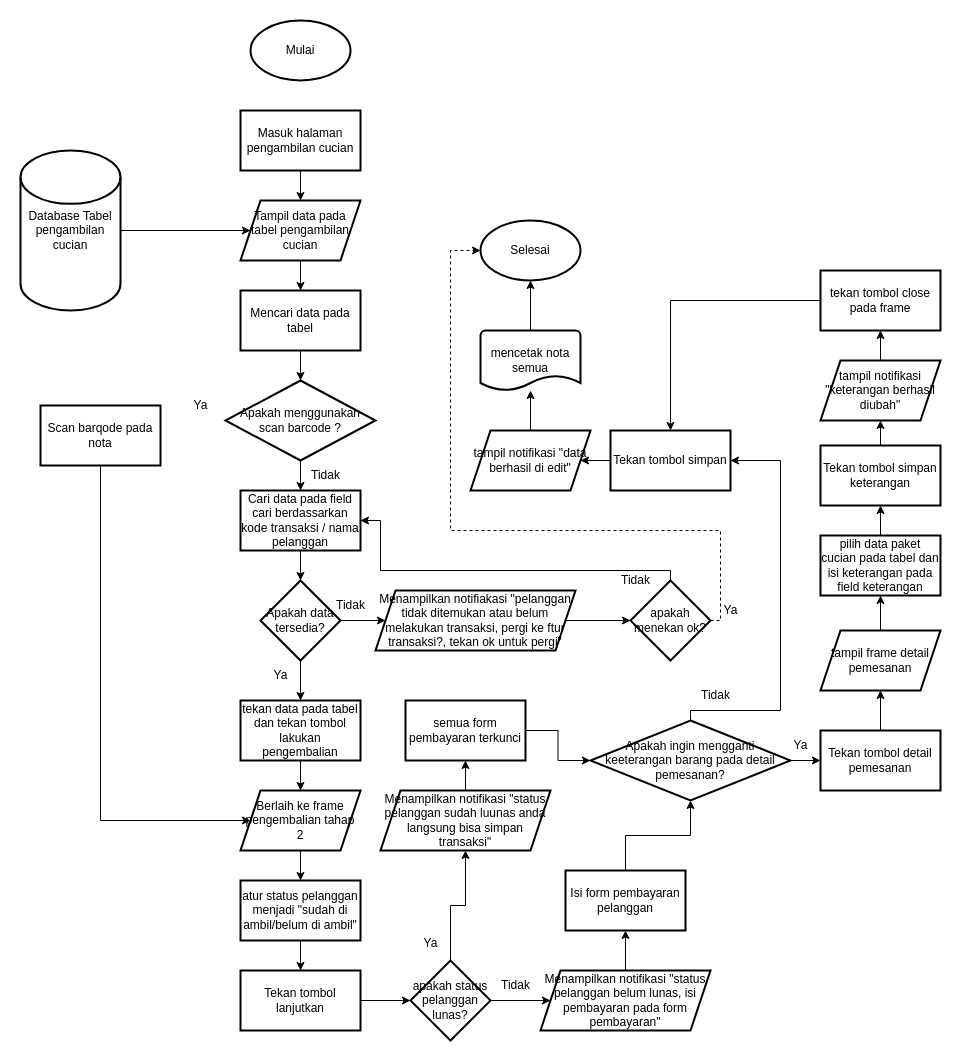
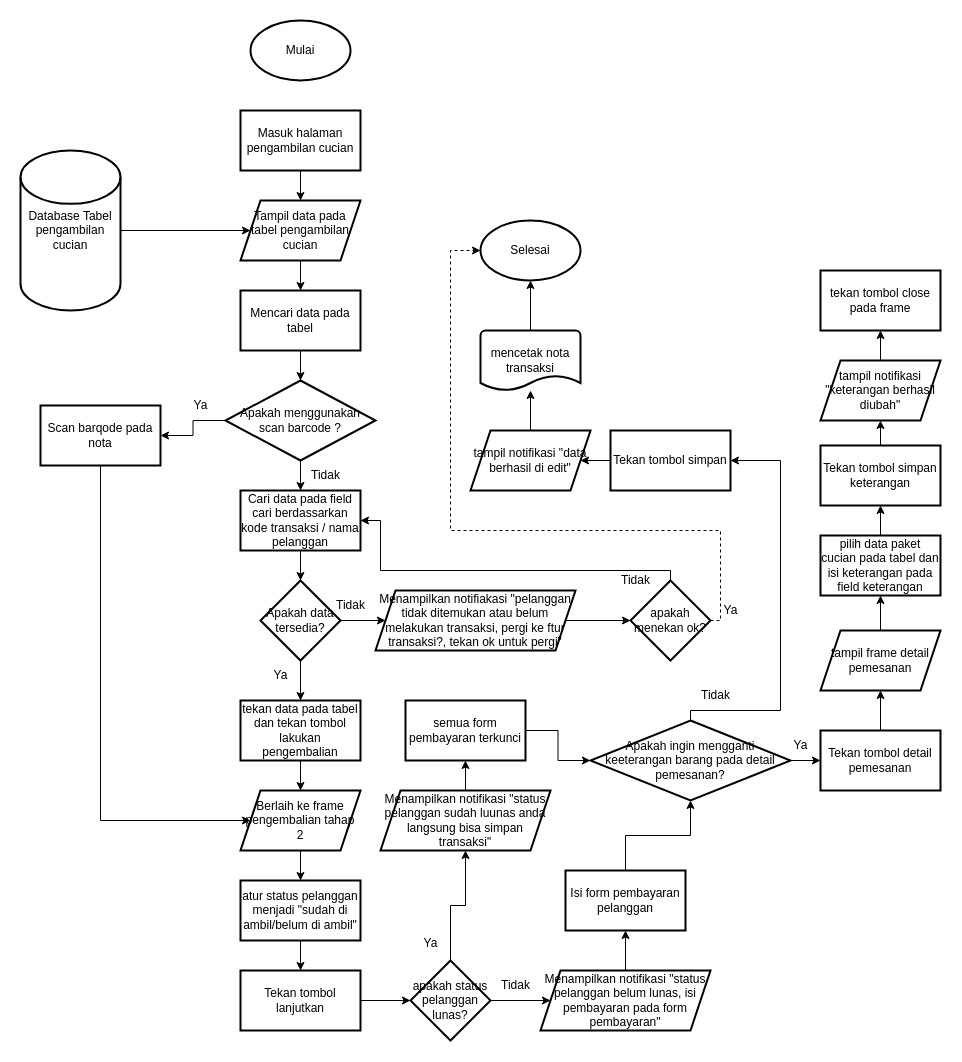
(685, 301) -> none
(531, 361) -> (531, 361)
none -> (193, 426)
